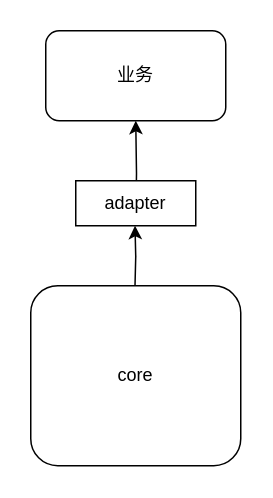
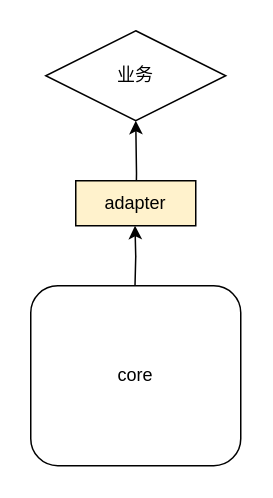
(136, 76) -> (136, 76)
(136, 203) -> (136, 203)
